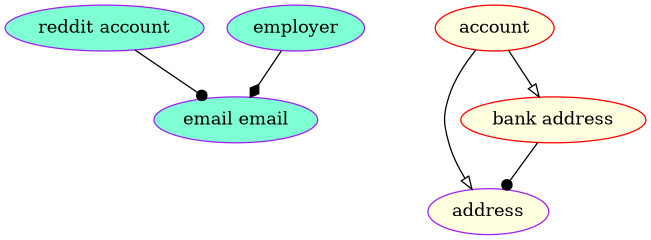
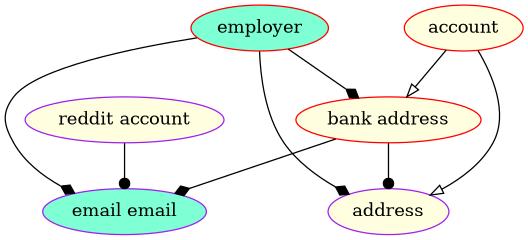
(105, 28) -> (125, 120)
(296, 28) -> (260, 28)
none -> (317, 69)
none -> (277, 131)
none -> (263, 164)
